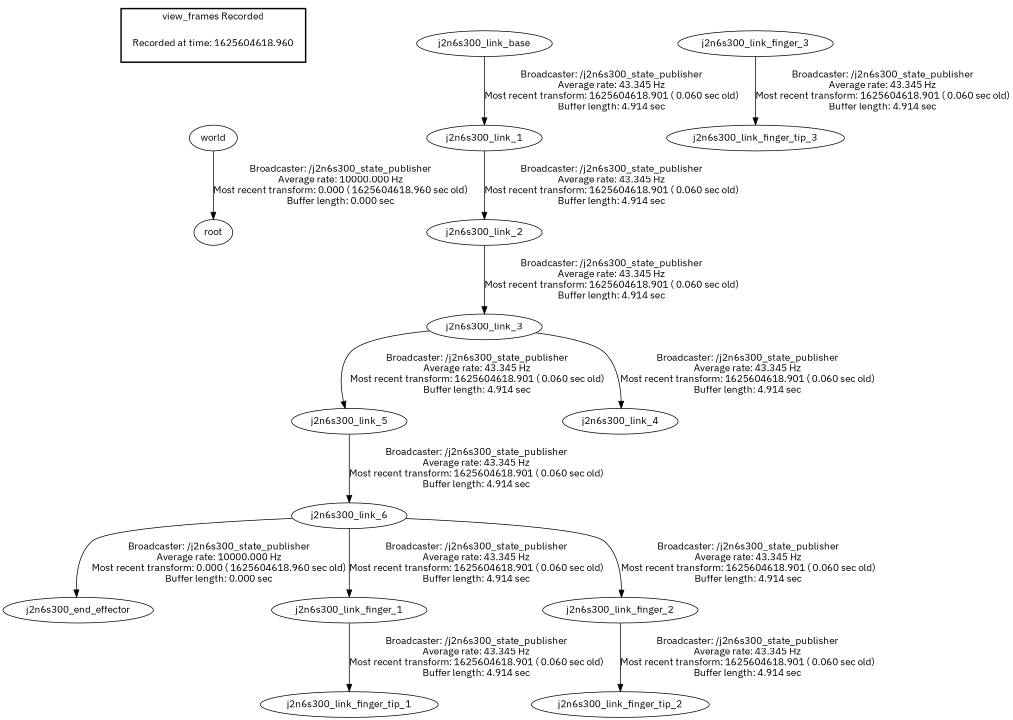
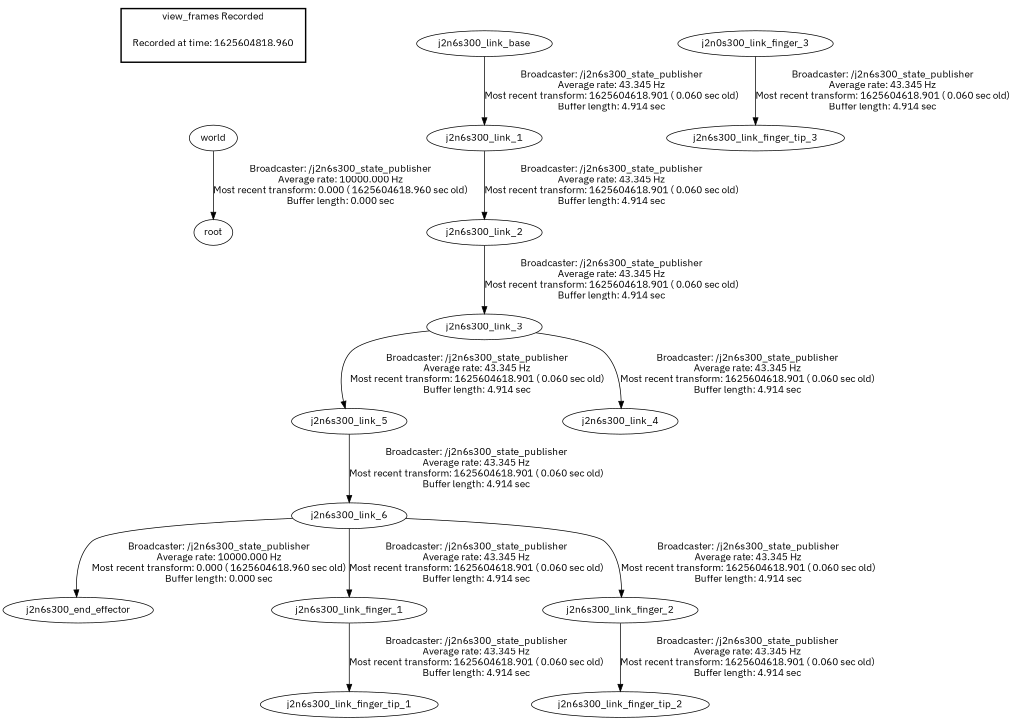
(213, 44) -> (213, 44)
(756, 44) -> (756, 44)
